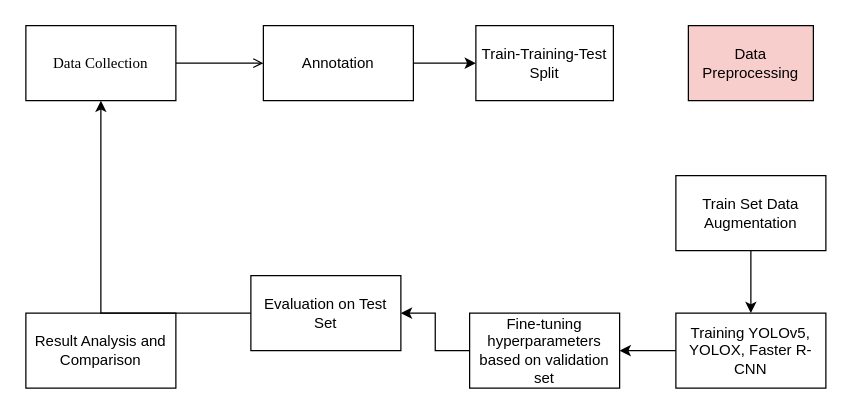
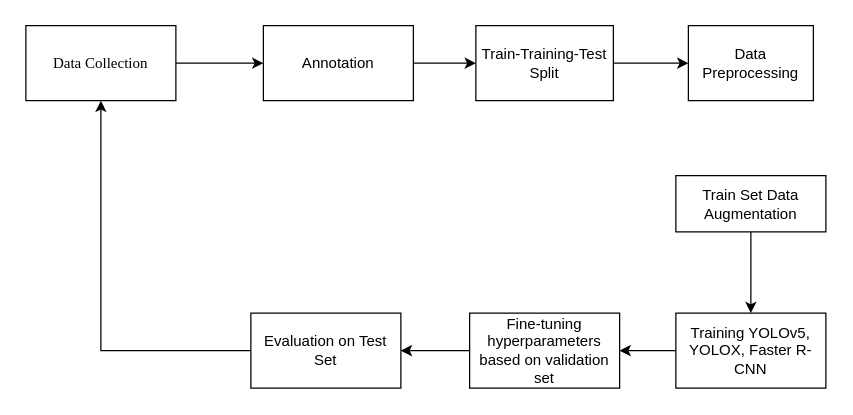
(255, 63) -> (253, 63)
none -> (646, 63)
(751, 63) -> (751, 63)
(751, 213) -> (751, 204)
(326, 313) -> (326, 351)
(101, 351) -> none
